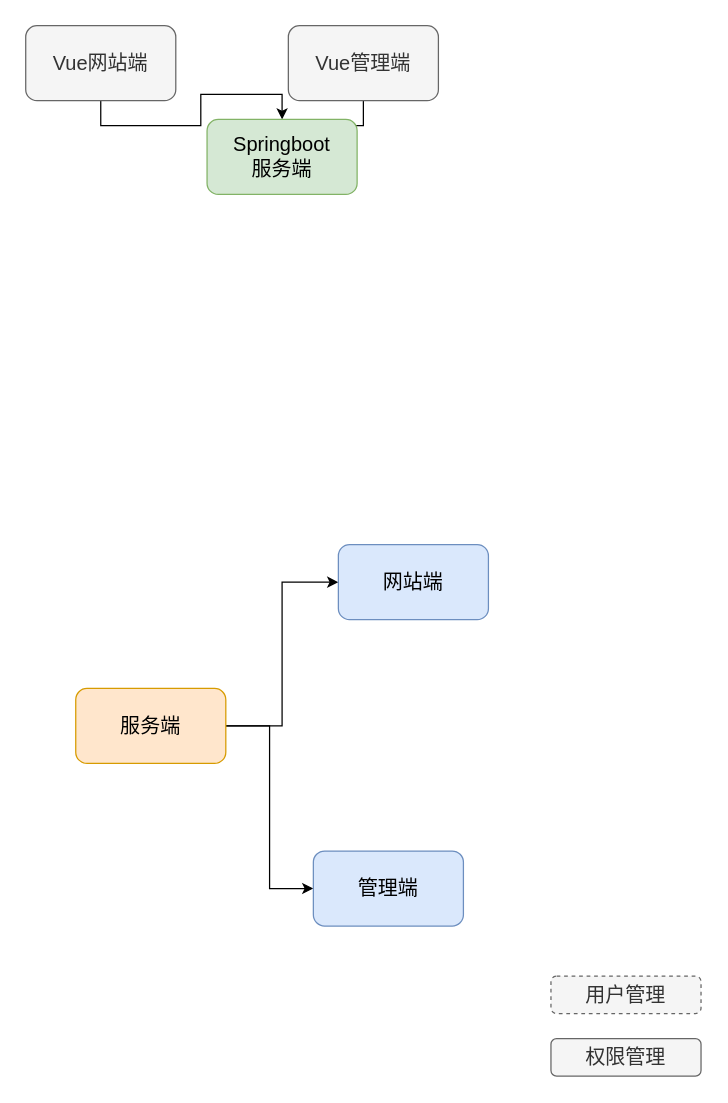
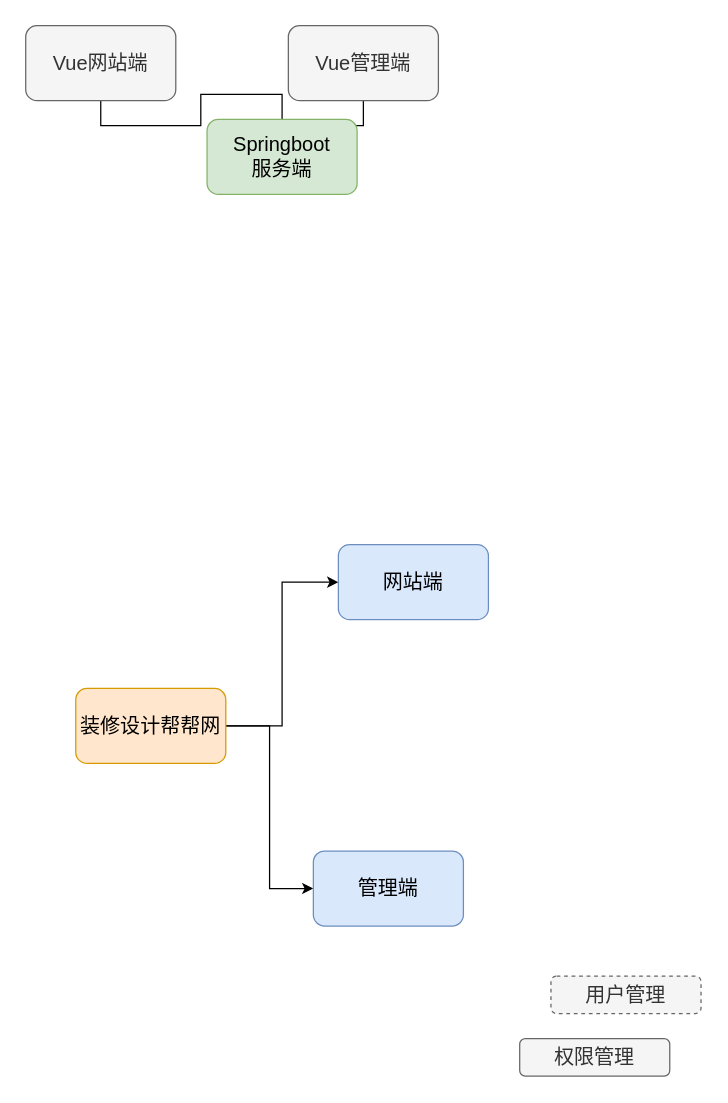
(282, 109) -> (282, 113)
(151, 726) -> (151, 726)
(626, 1057) -> (594, 1057)
